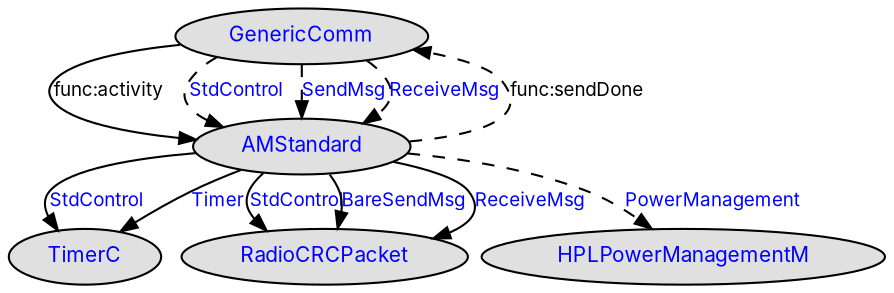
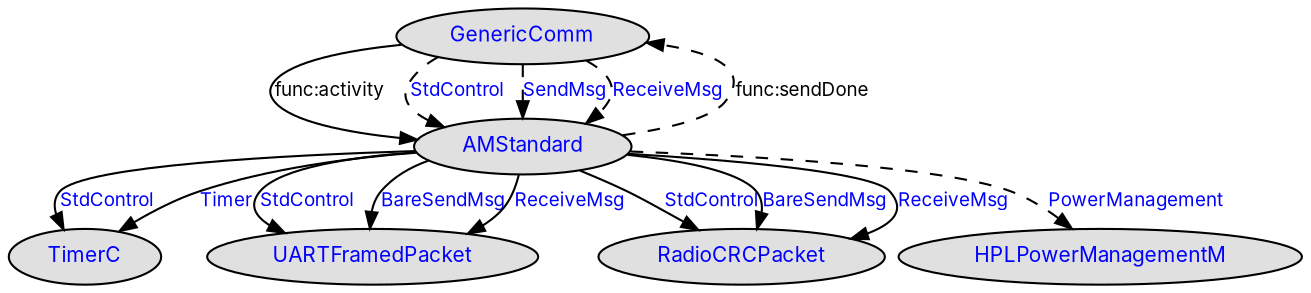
none -> (373, 257)
